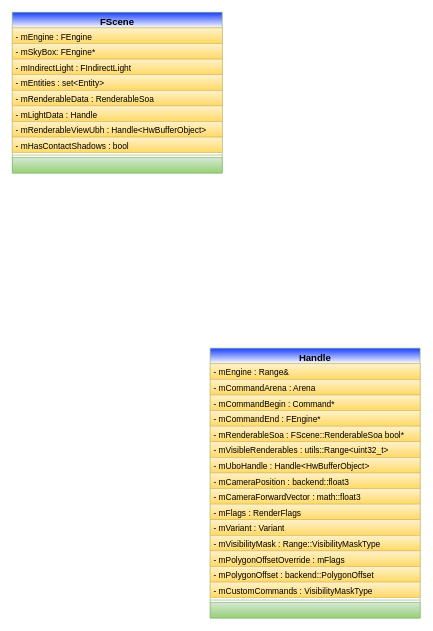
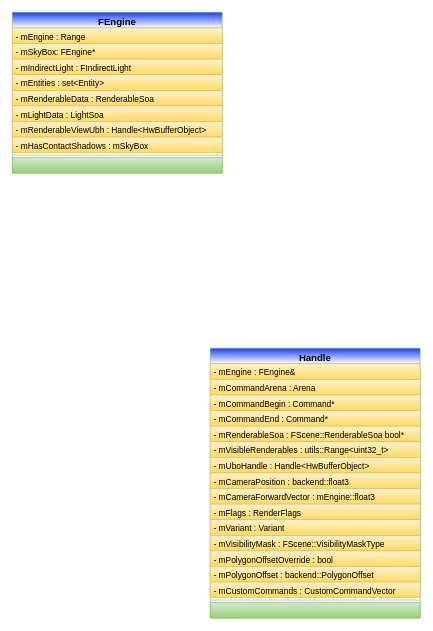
(117, 22) -> (117, 22)
(54, 37) -> (50, 37)
(58, 115) -> (63, 115)
(74, 146) -> (82, 146)
(250, 373) -> (254, 373)
(265, 420) -> (266, 420)
(293, 498) -> (299, 498)
(302, 544) -> (304, 544)
(284, 560) -> (279, 560)
(293, 591) -> (301, 591)
